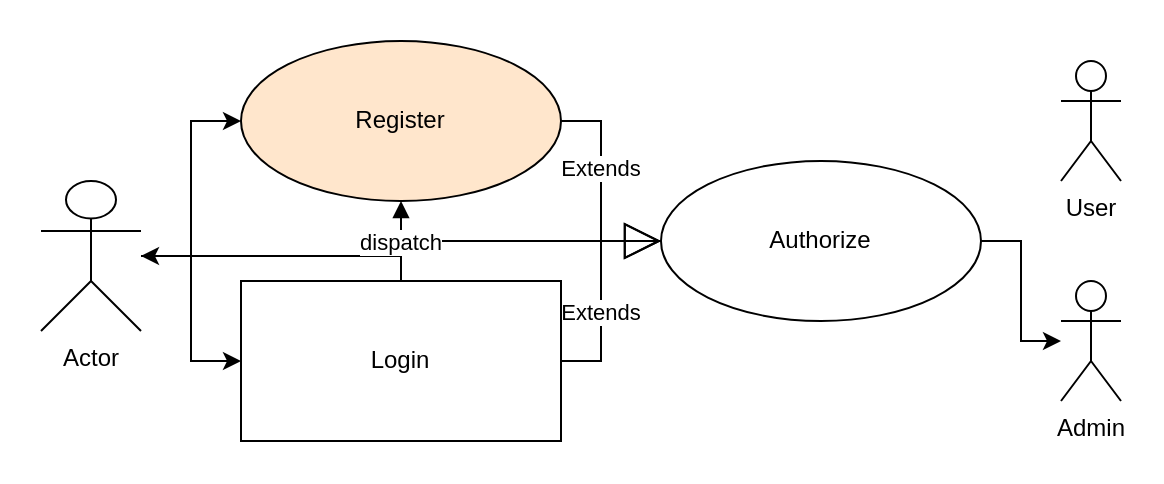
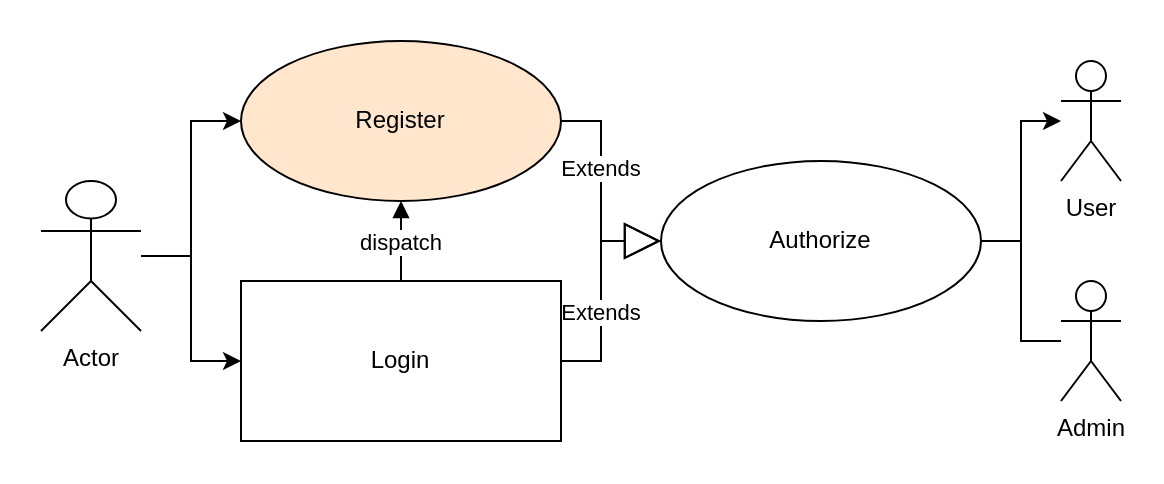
(296, 256) -> (1021, 166)
(1046, 341) -> (1052, 341)
